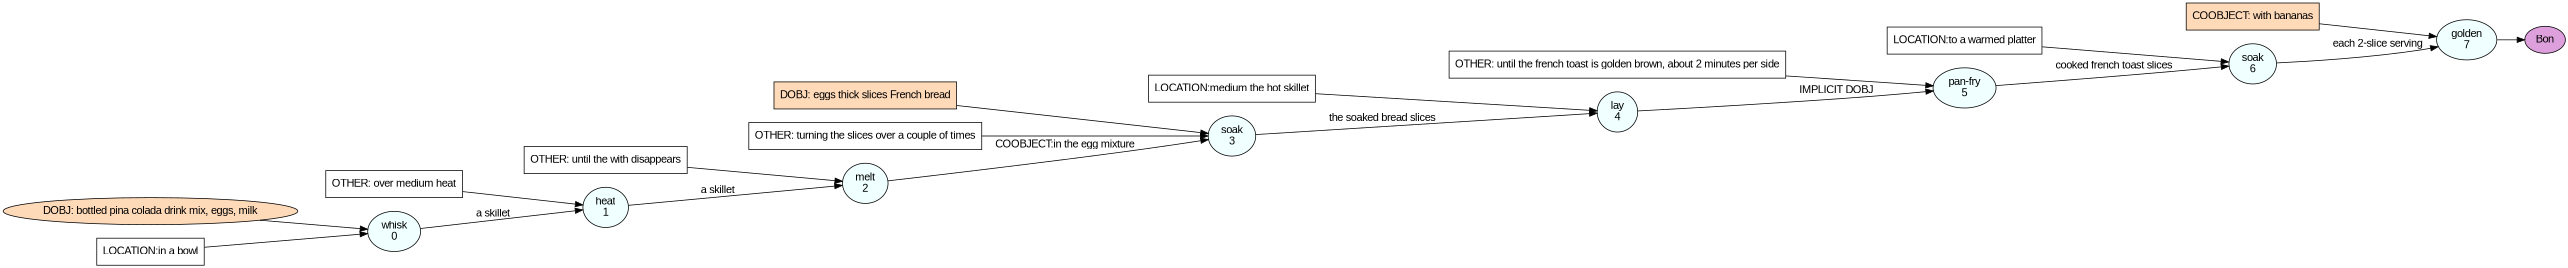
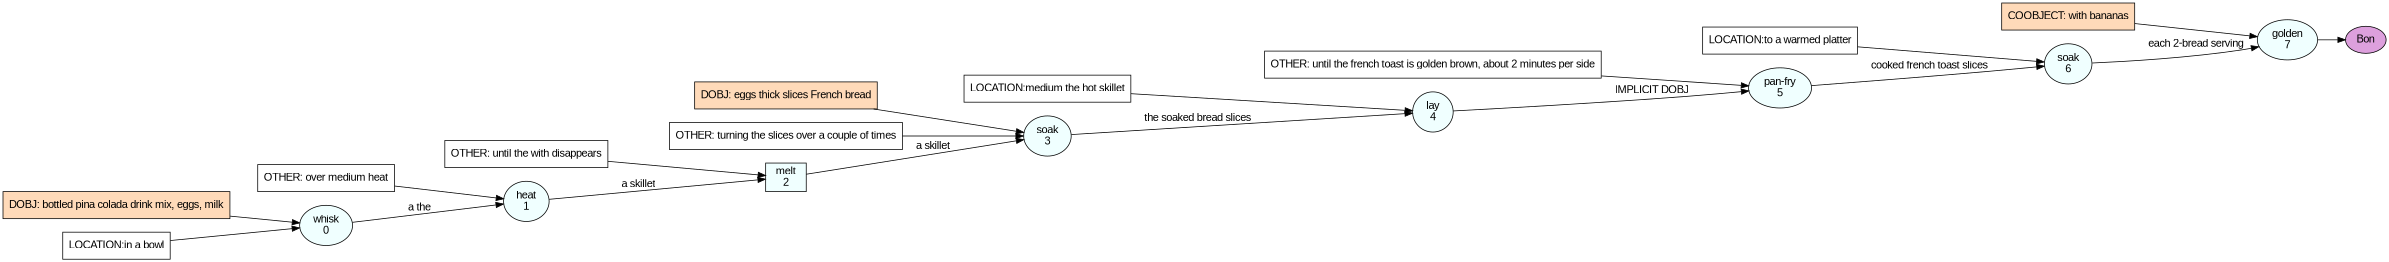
(2378, 44) -> (2196, 44)
(1065, 145) -> (933, 146)
(865, 183) -> (786, 177)
(150, 211) -> (116, 205)
(493, 214) -> (420, 208)
